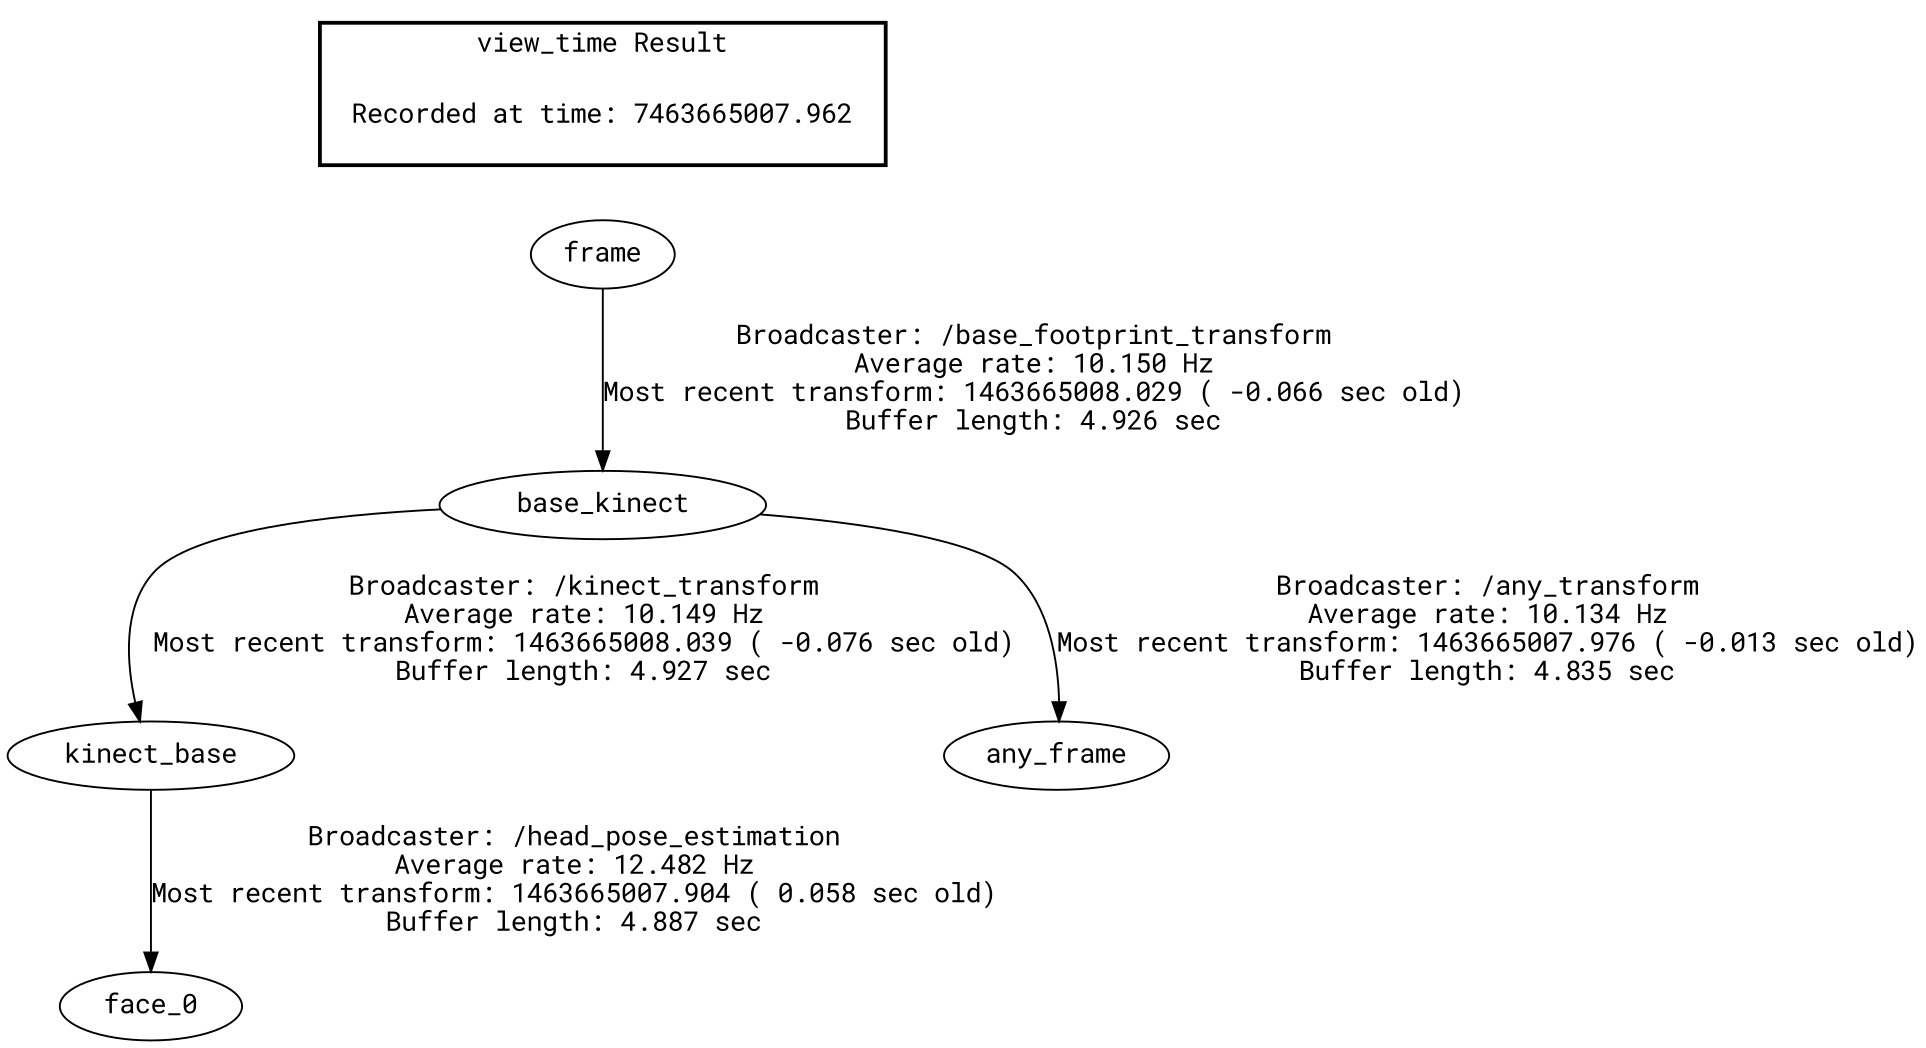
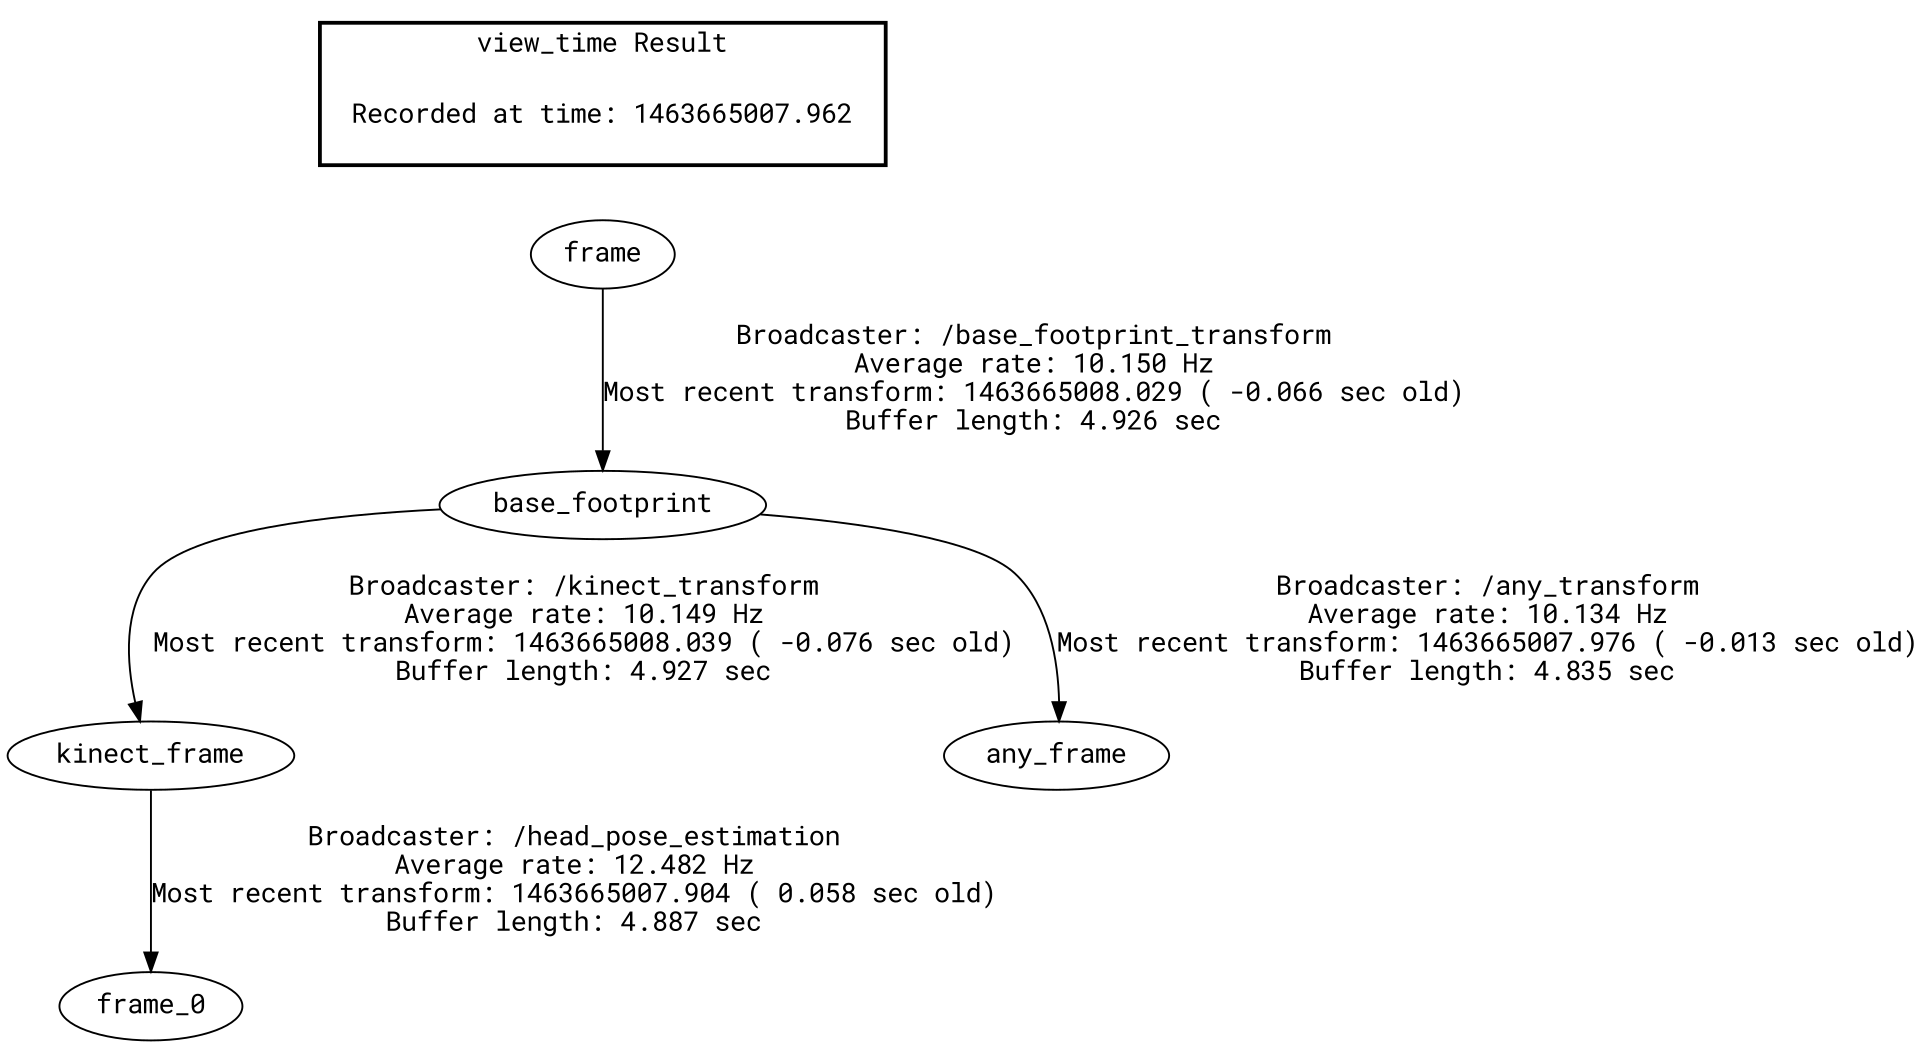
(603, 116) -> (603, 116)
(603, 505) -> (603, 505)
(151, 756) -> (151, 756)
(151, 1006) -> (151, 1006)
